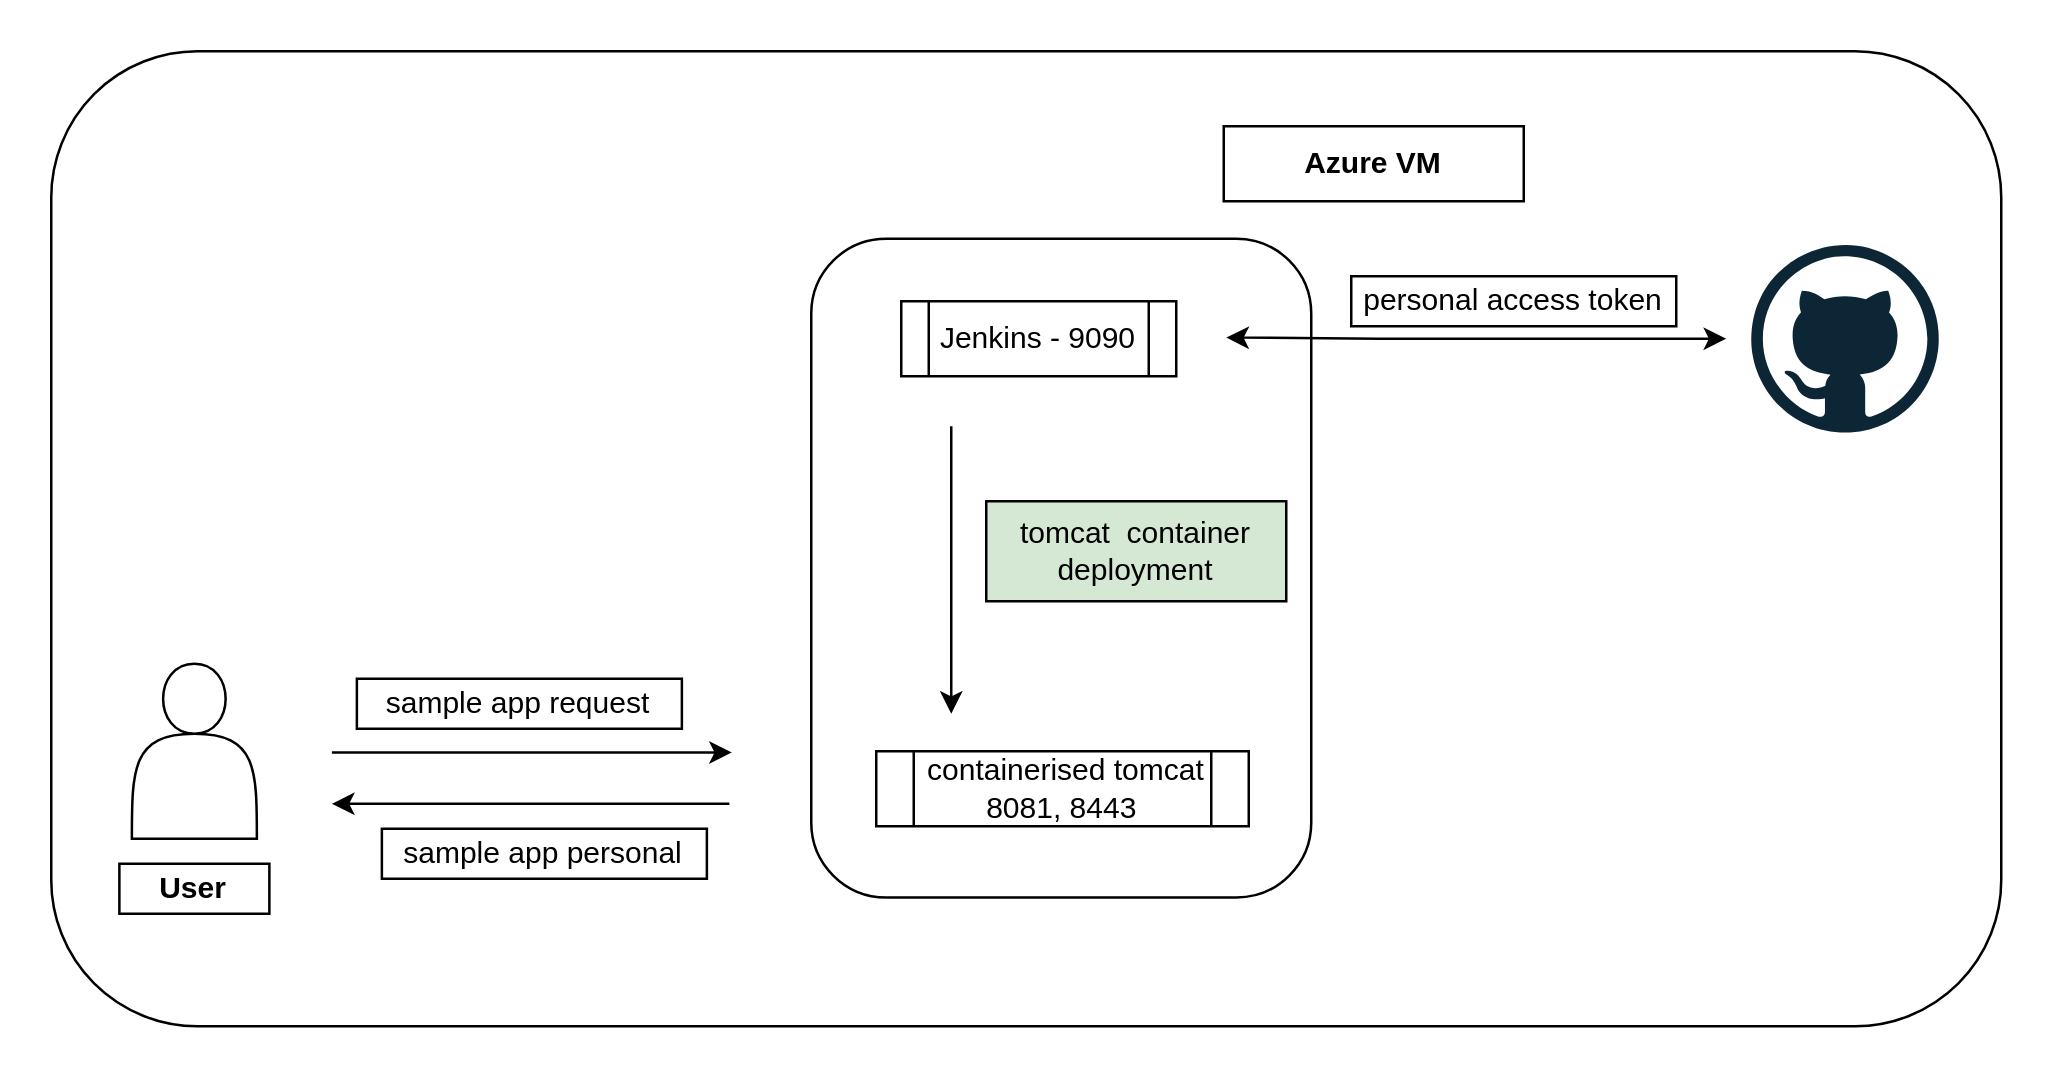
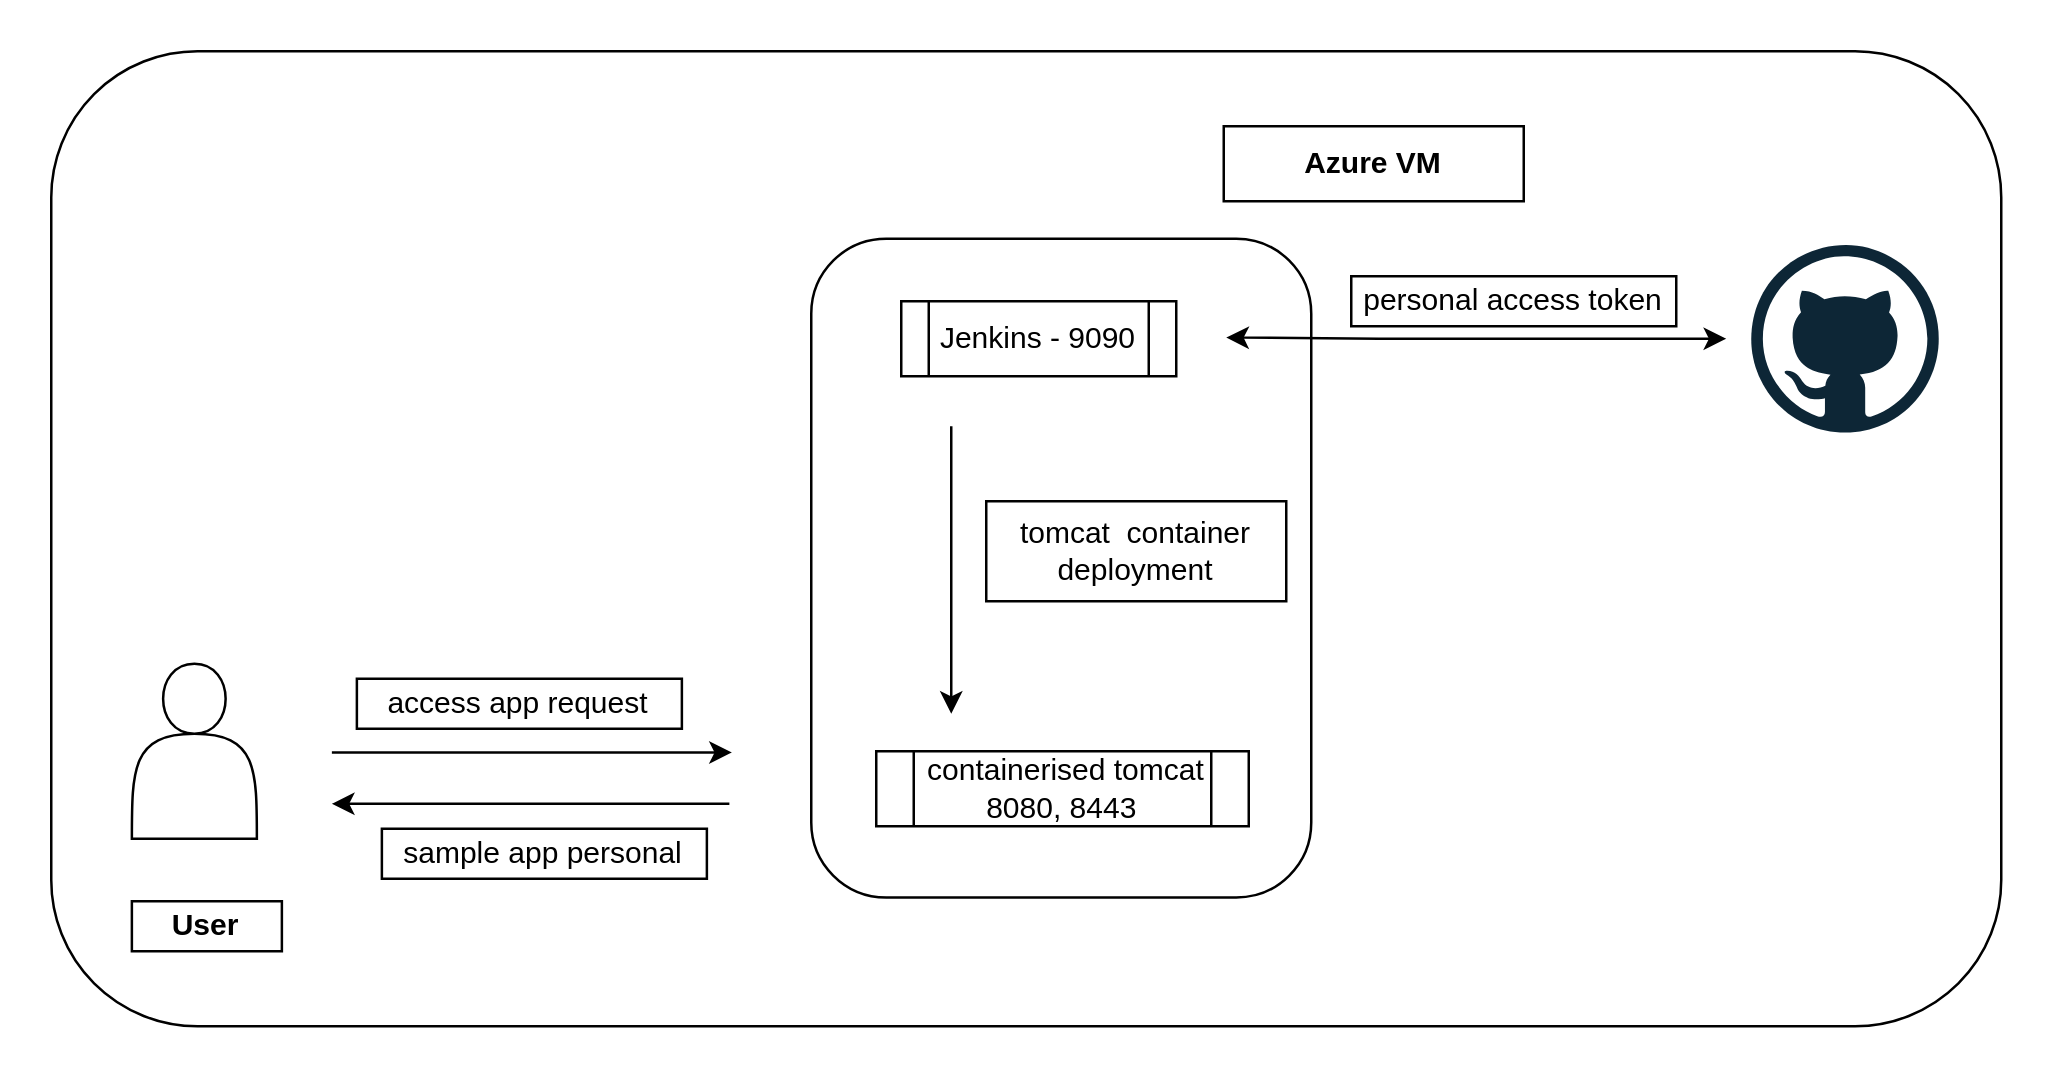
(1136, 551) -> (1136, 551)
(519, 704) -> (519, 704)
(1063, 789) -> (1063, 789)
(194, 889) -> (207, 926)
